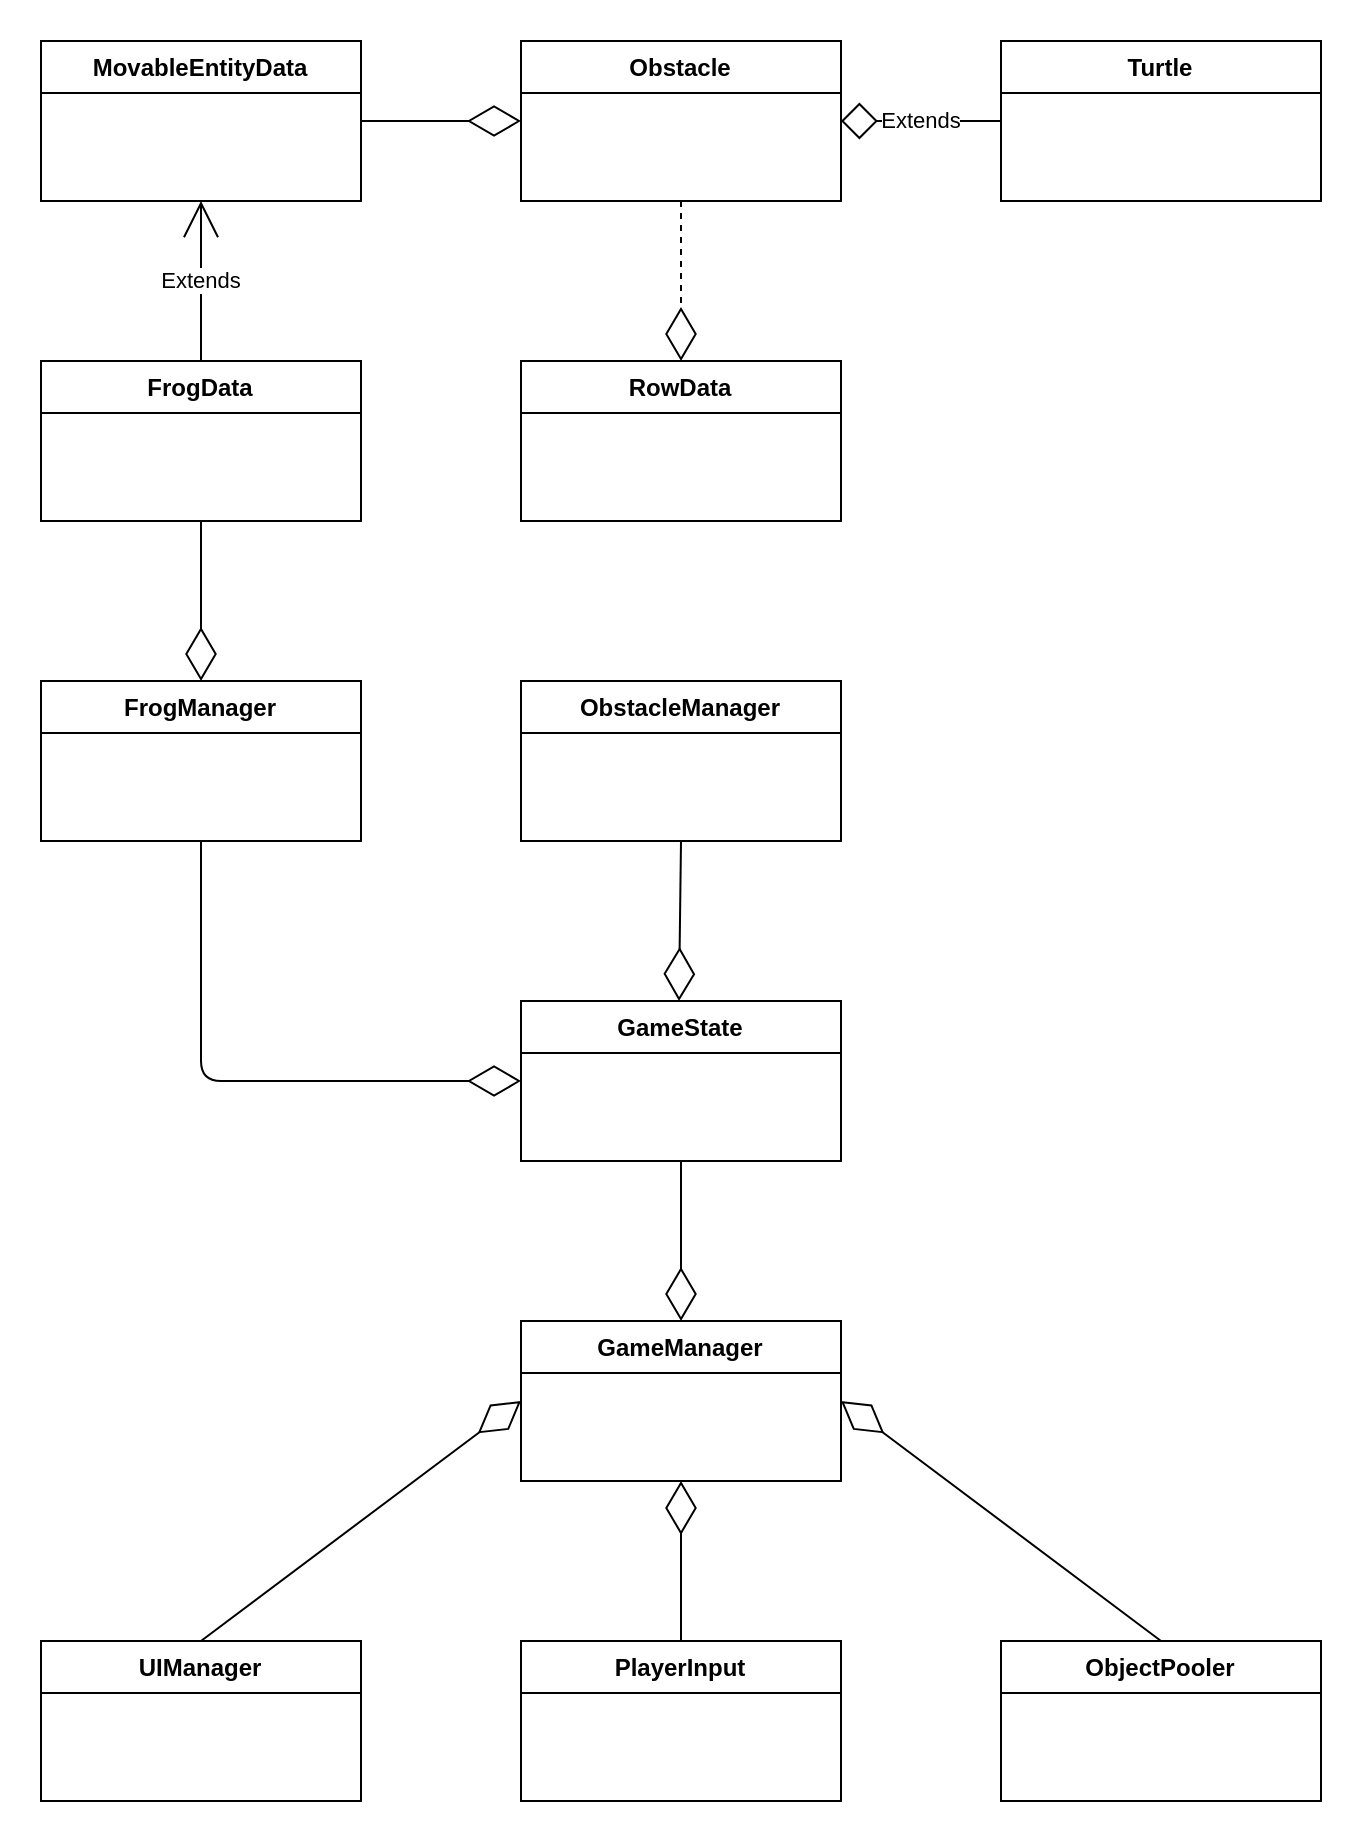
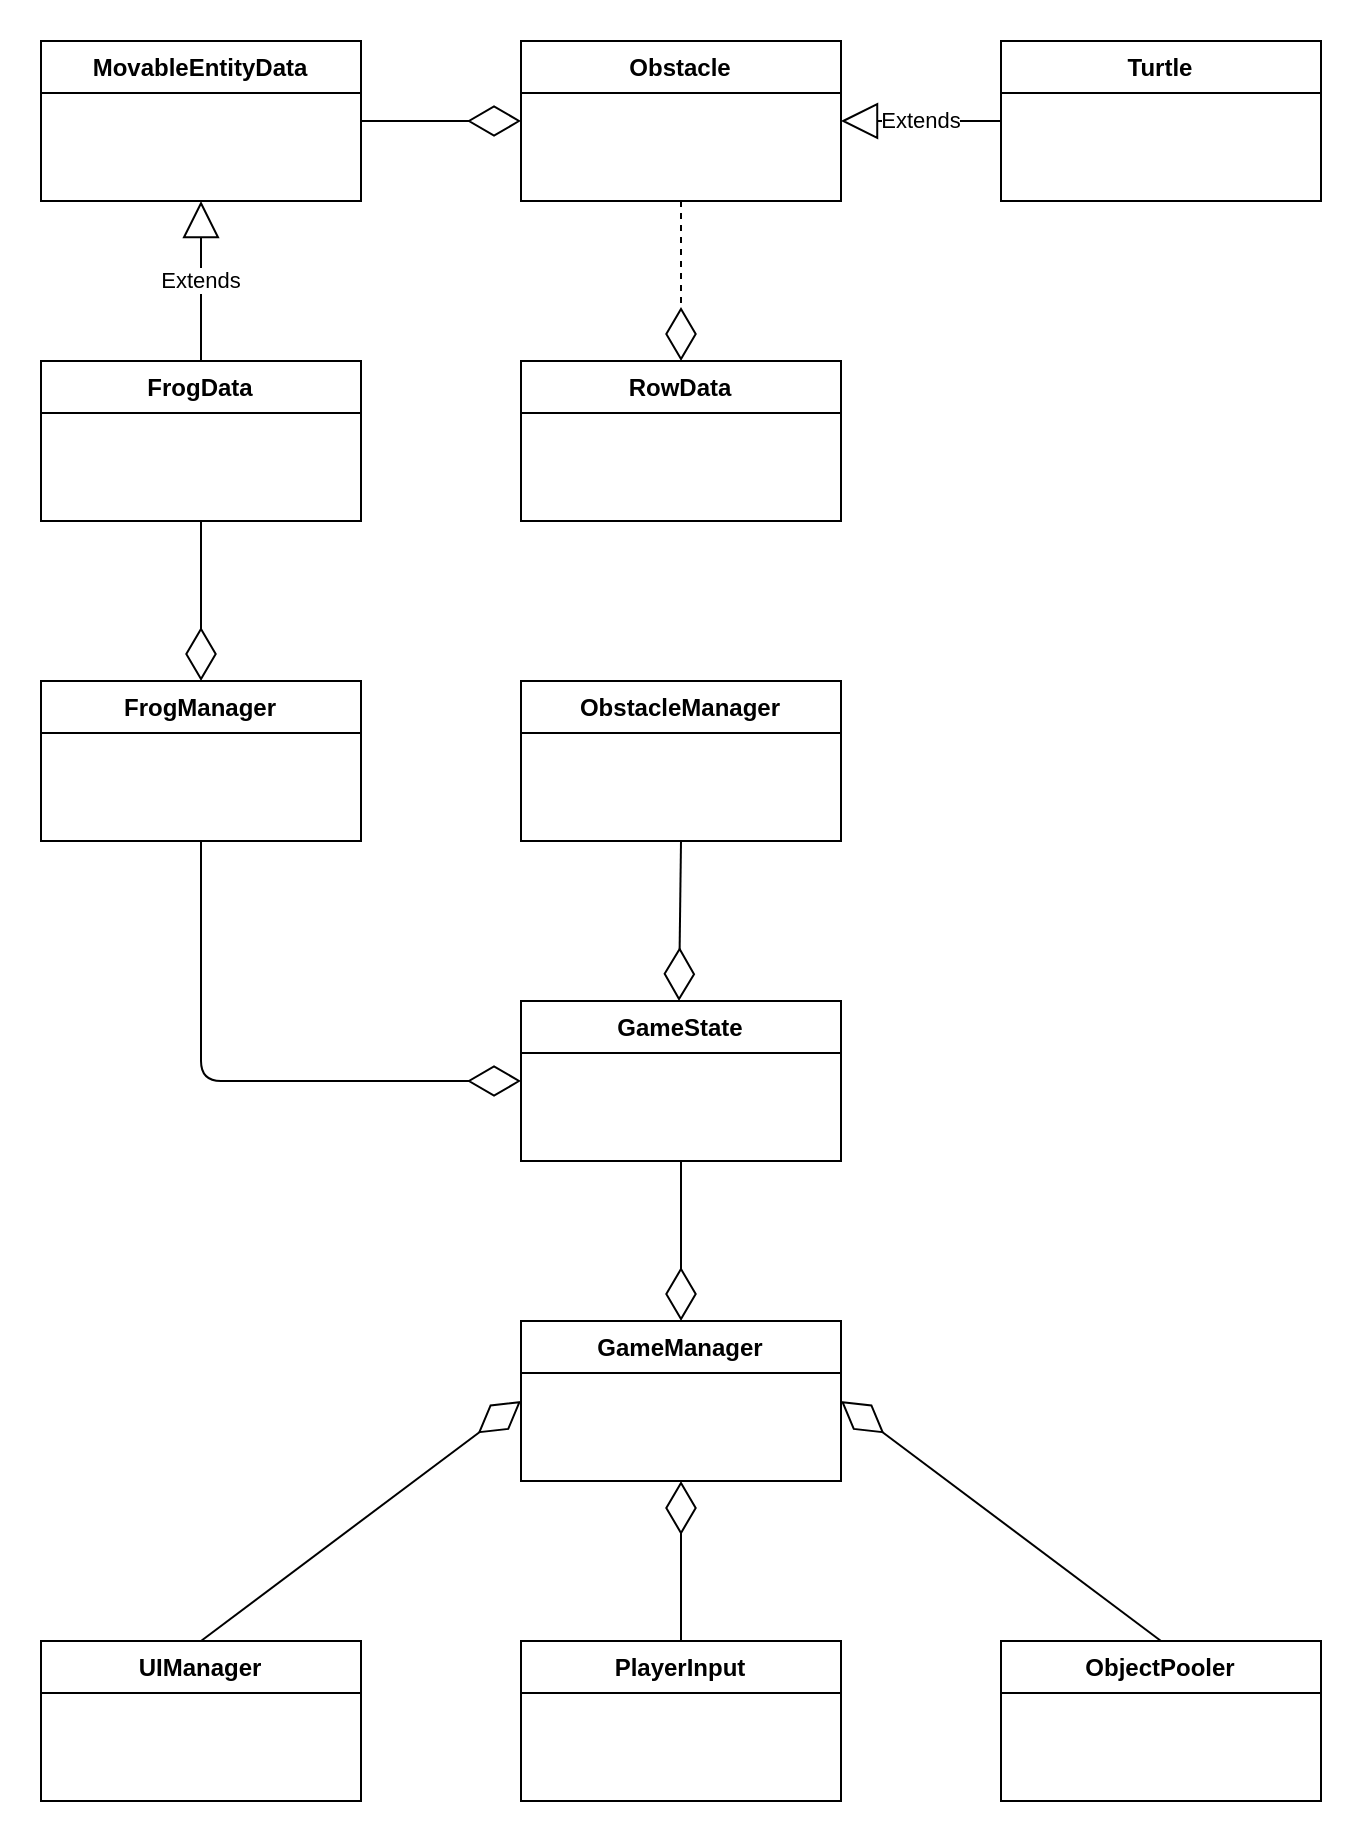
(878, 121) -> (878, 121)
(201, 223) -> (201, 238)
